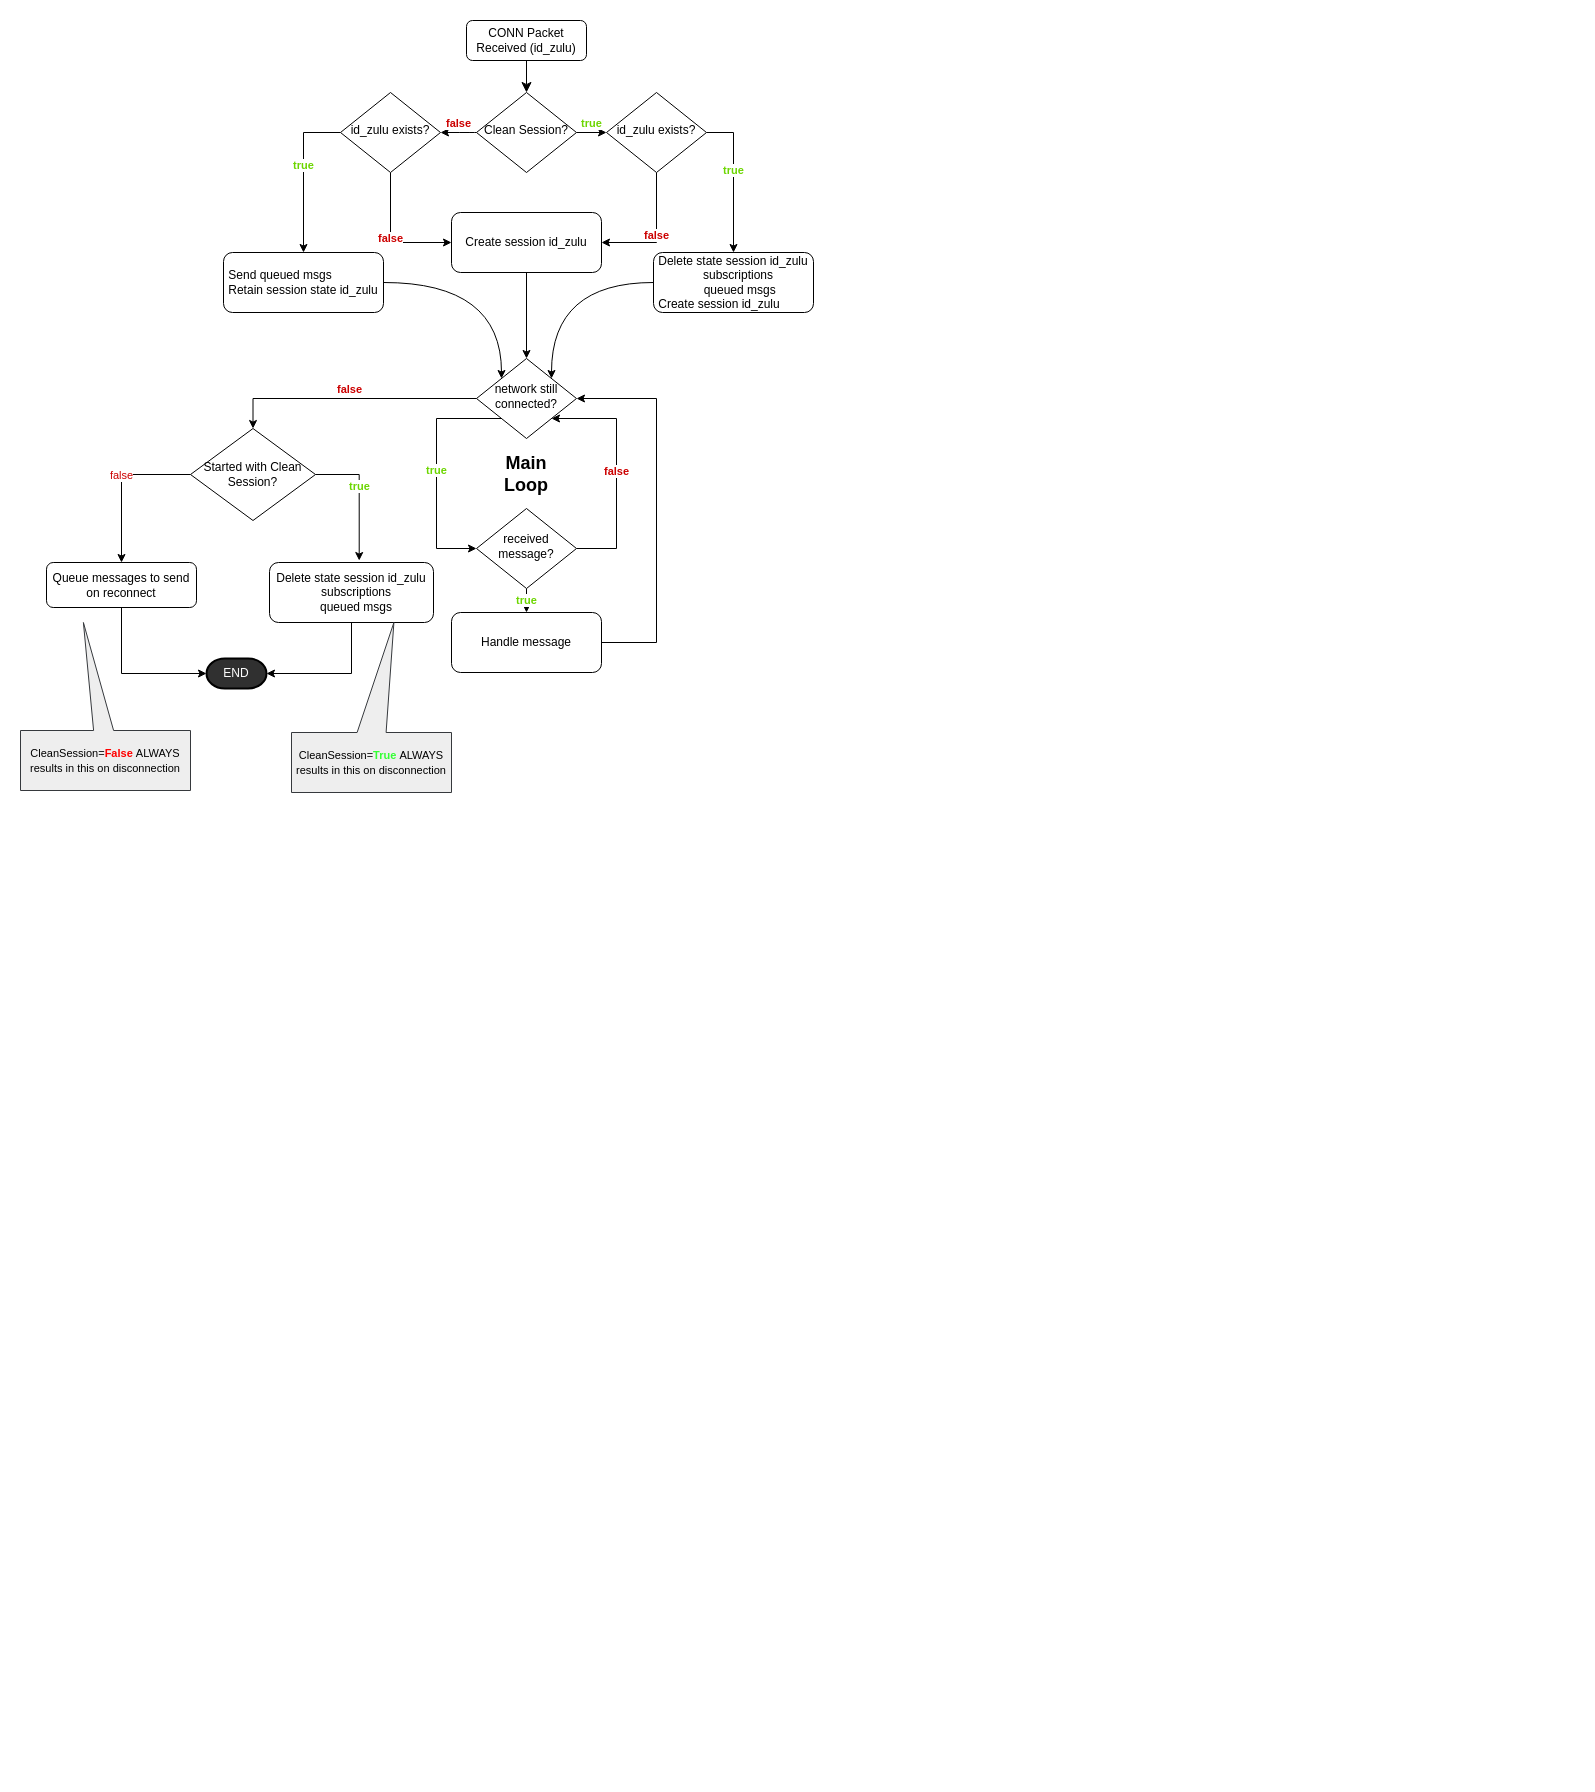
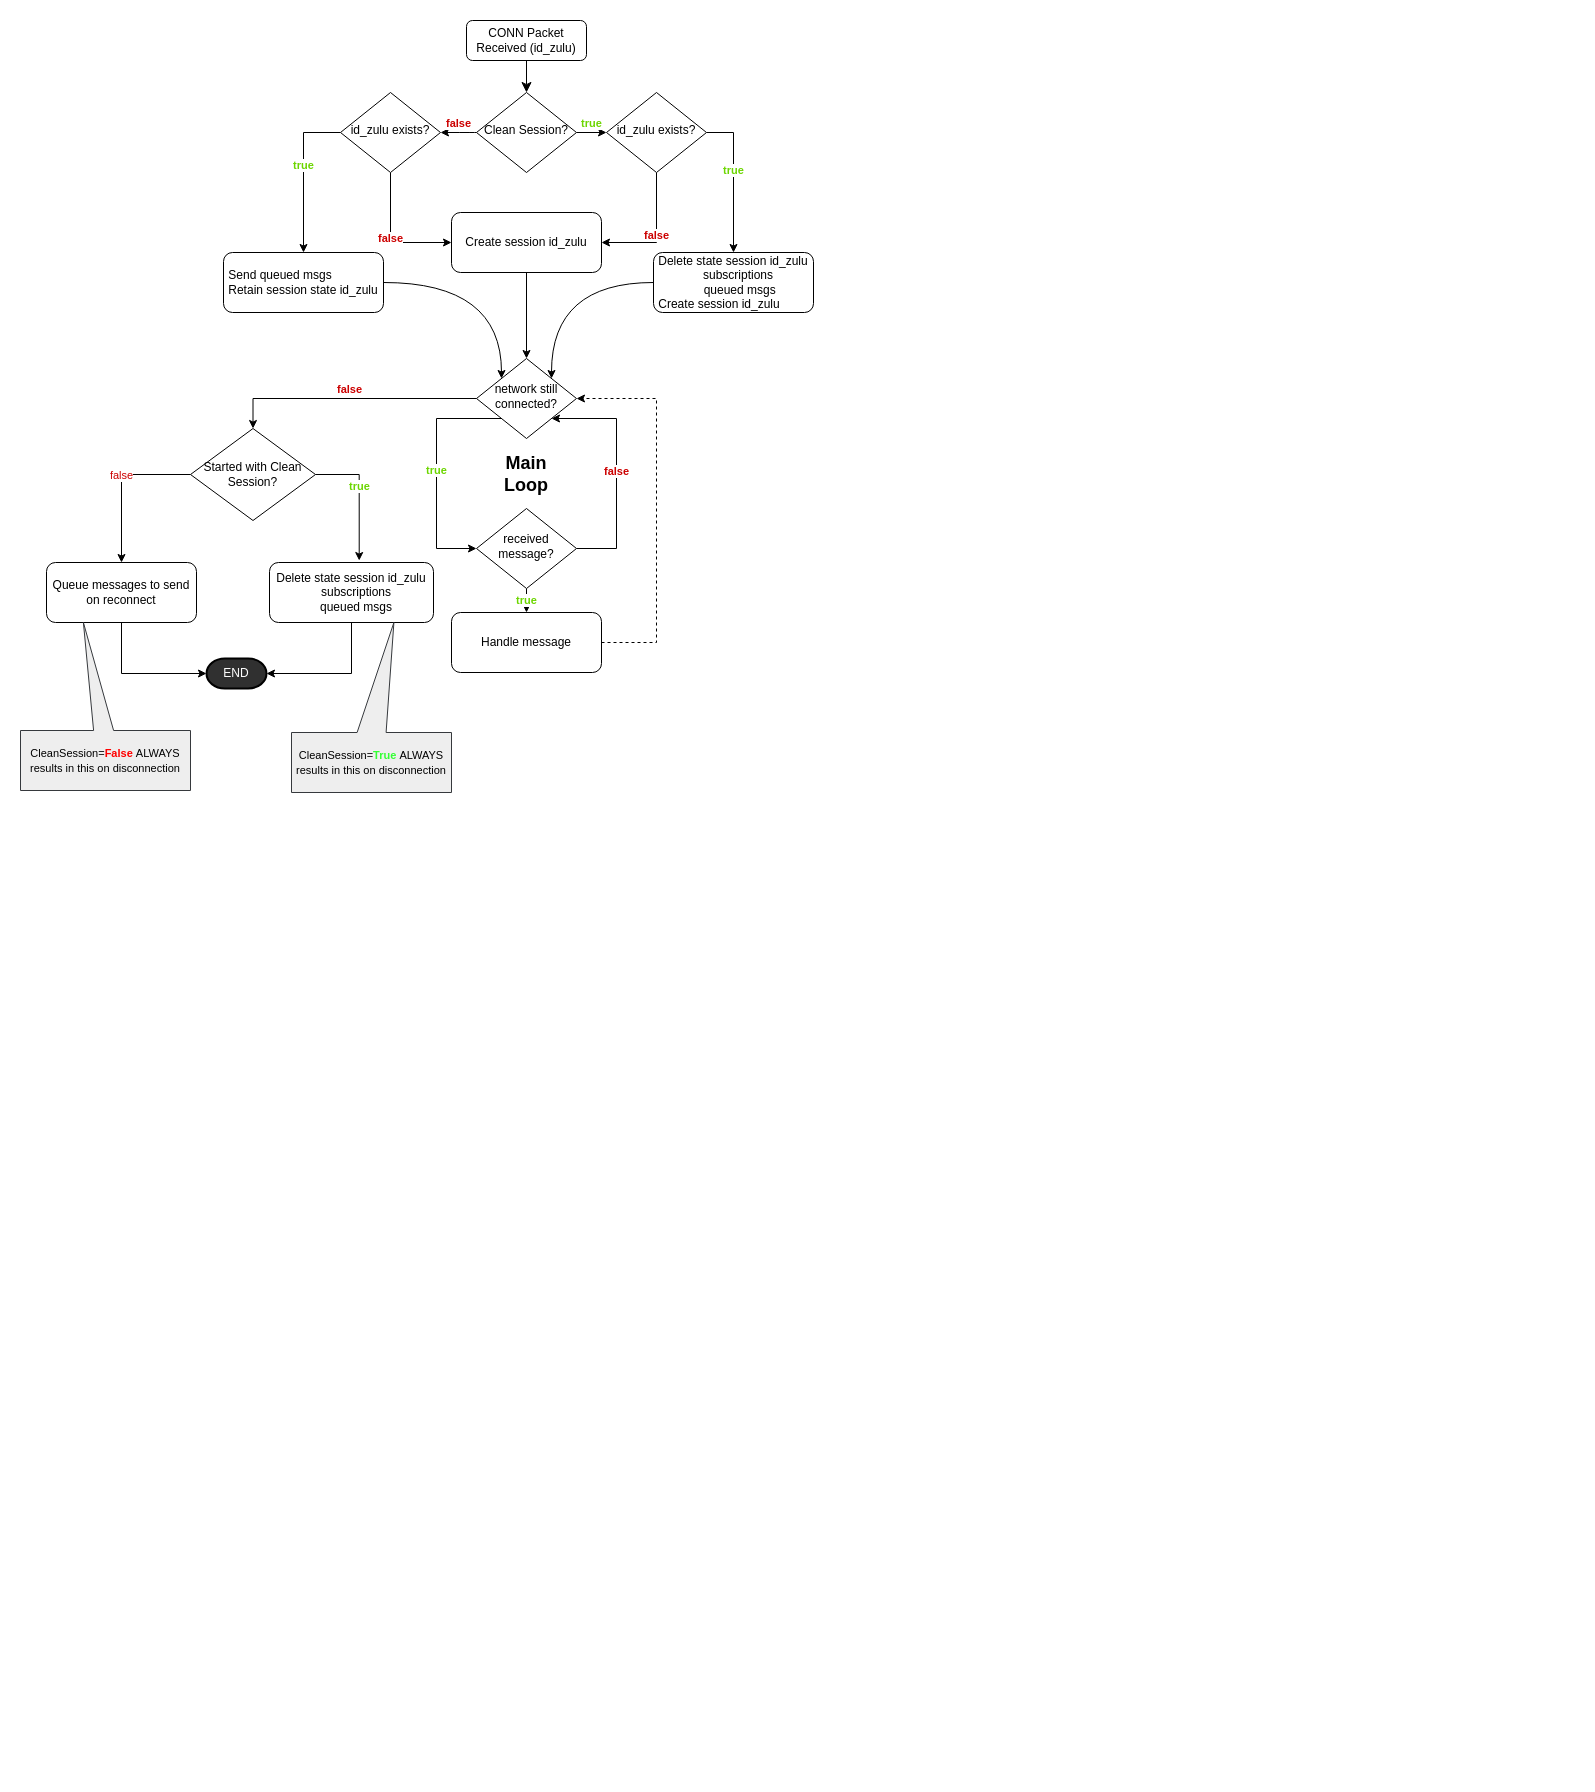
(657, 512) -> (657, 512)
(122, 585) -> (122, 593)
